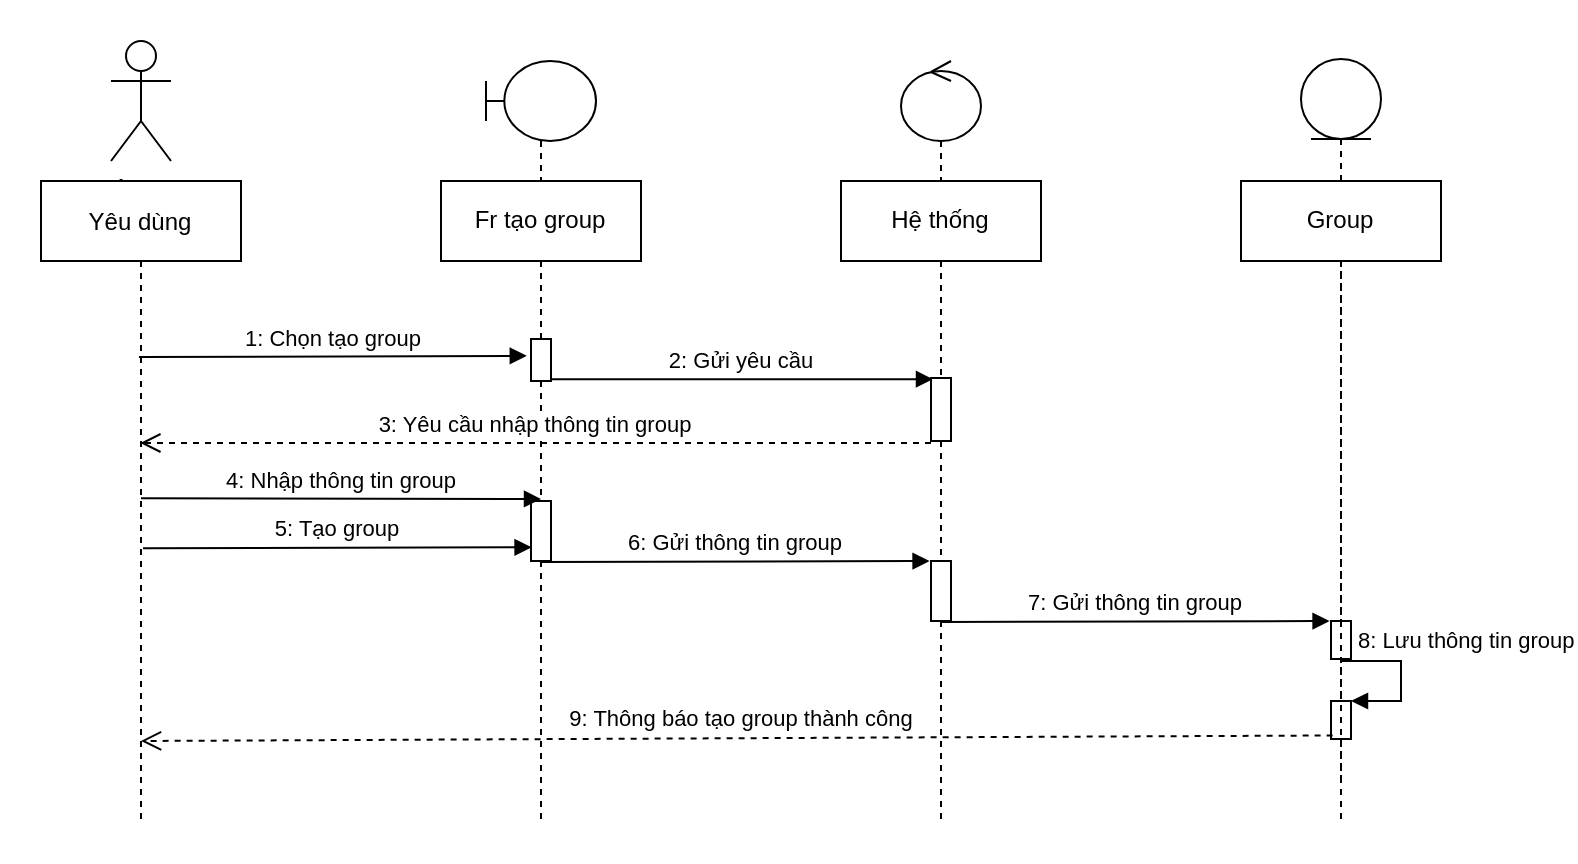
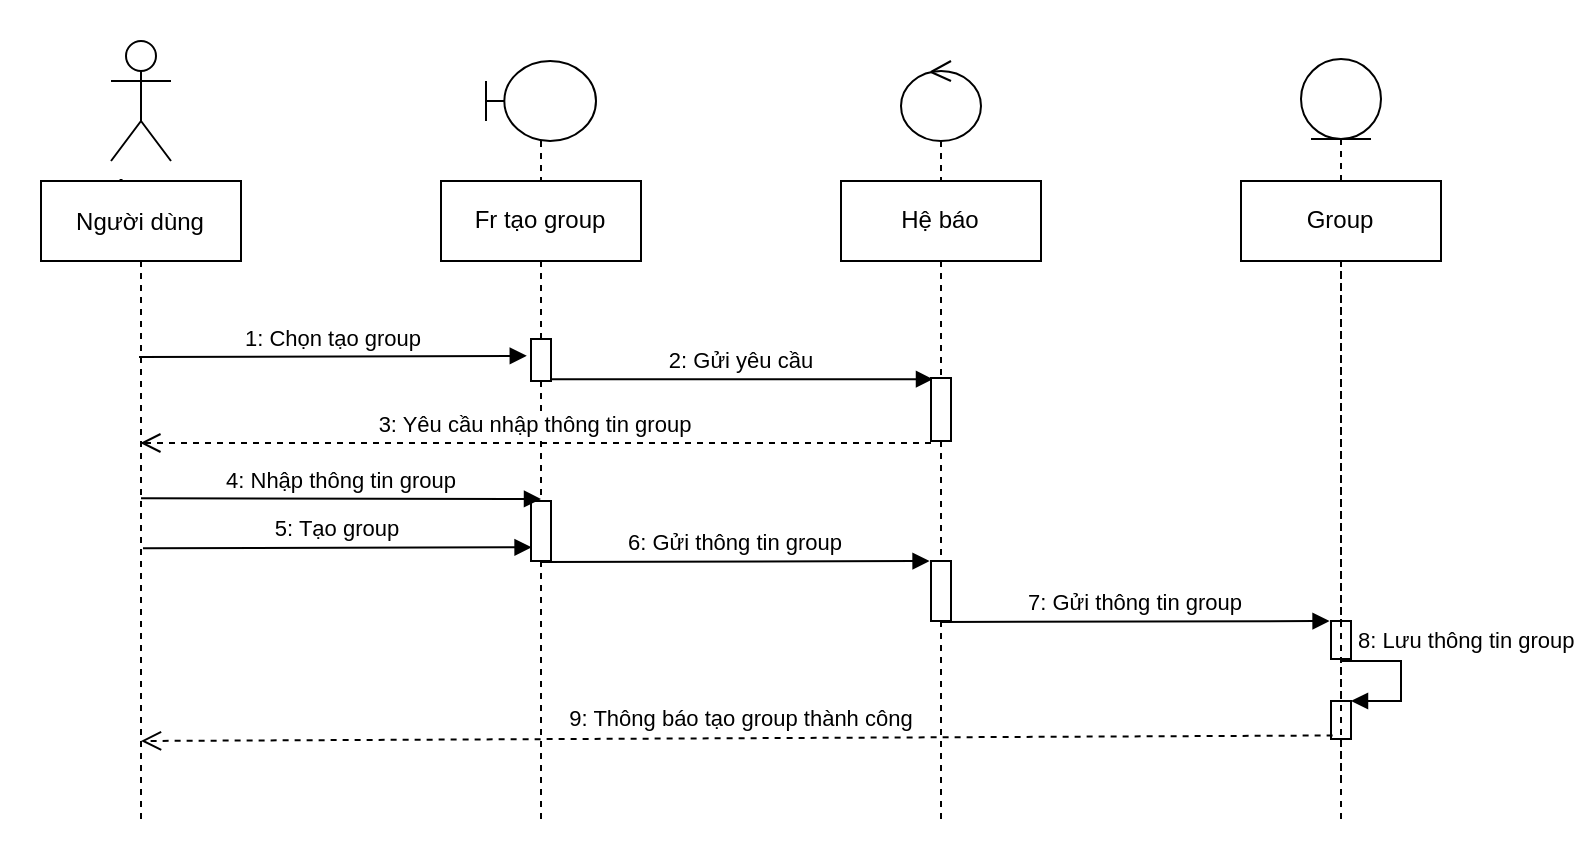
(941, 221) -> (941, 221)
(140, 222) -> (140, 222)
